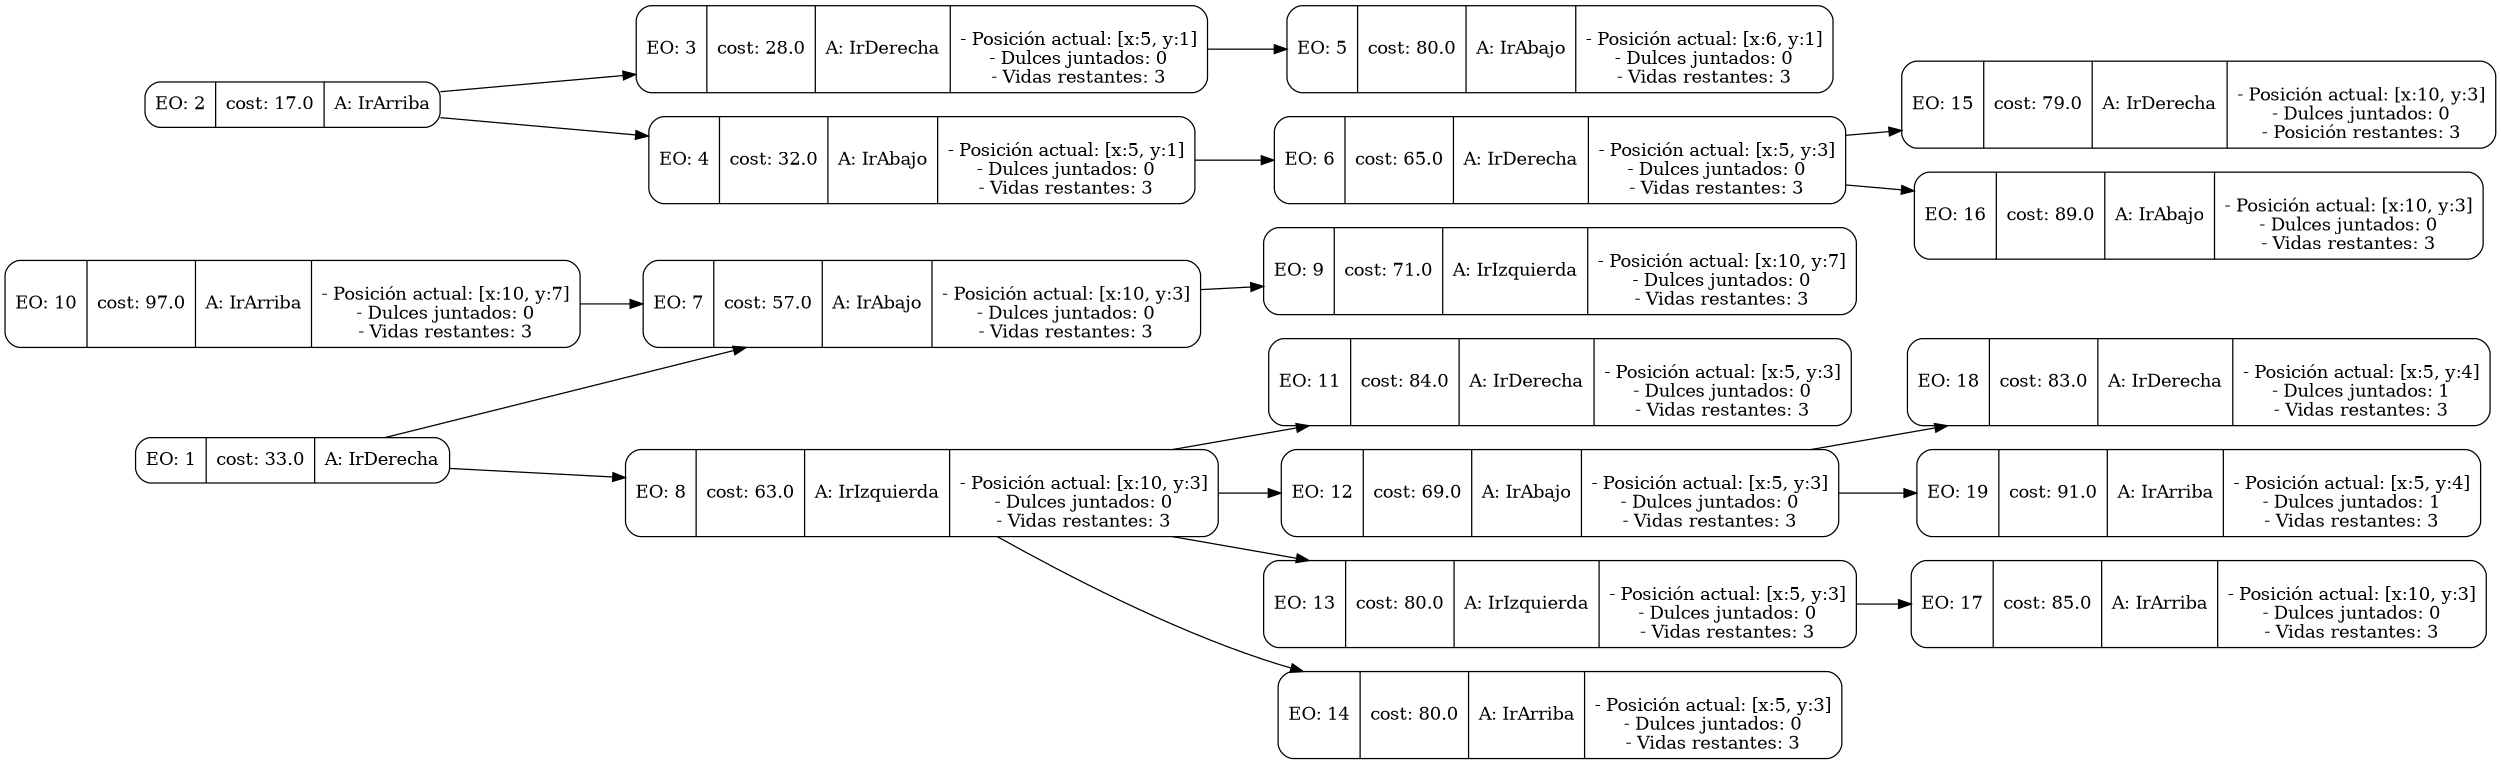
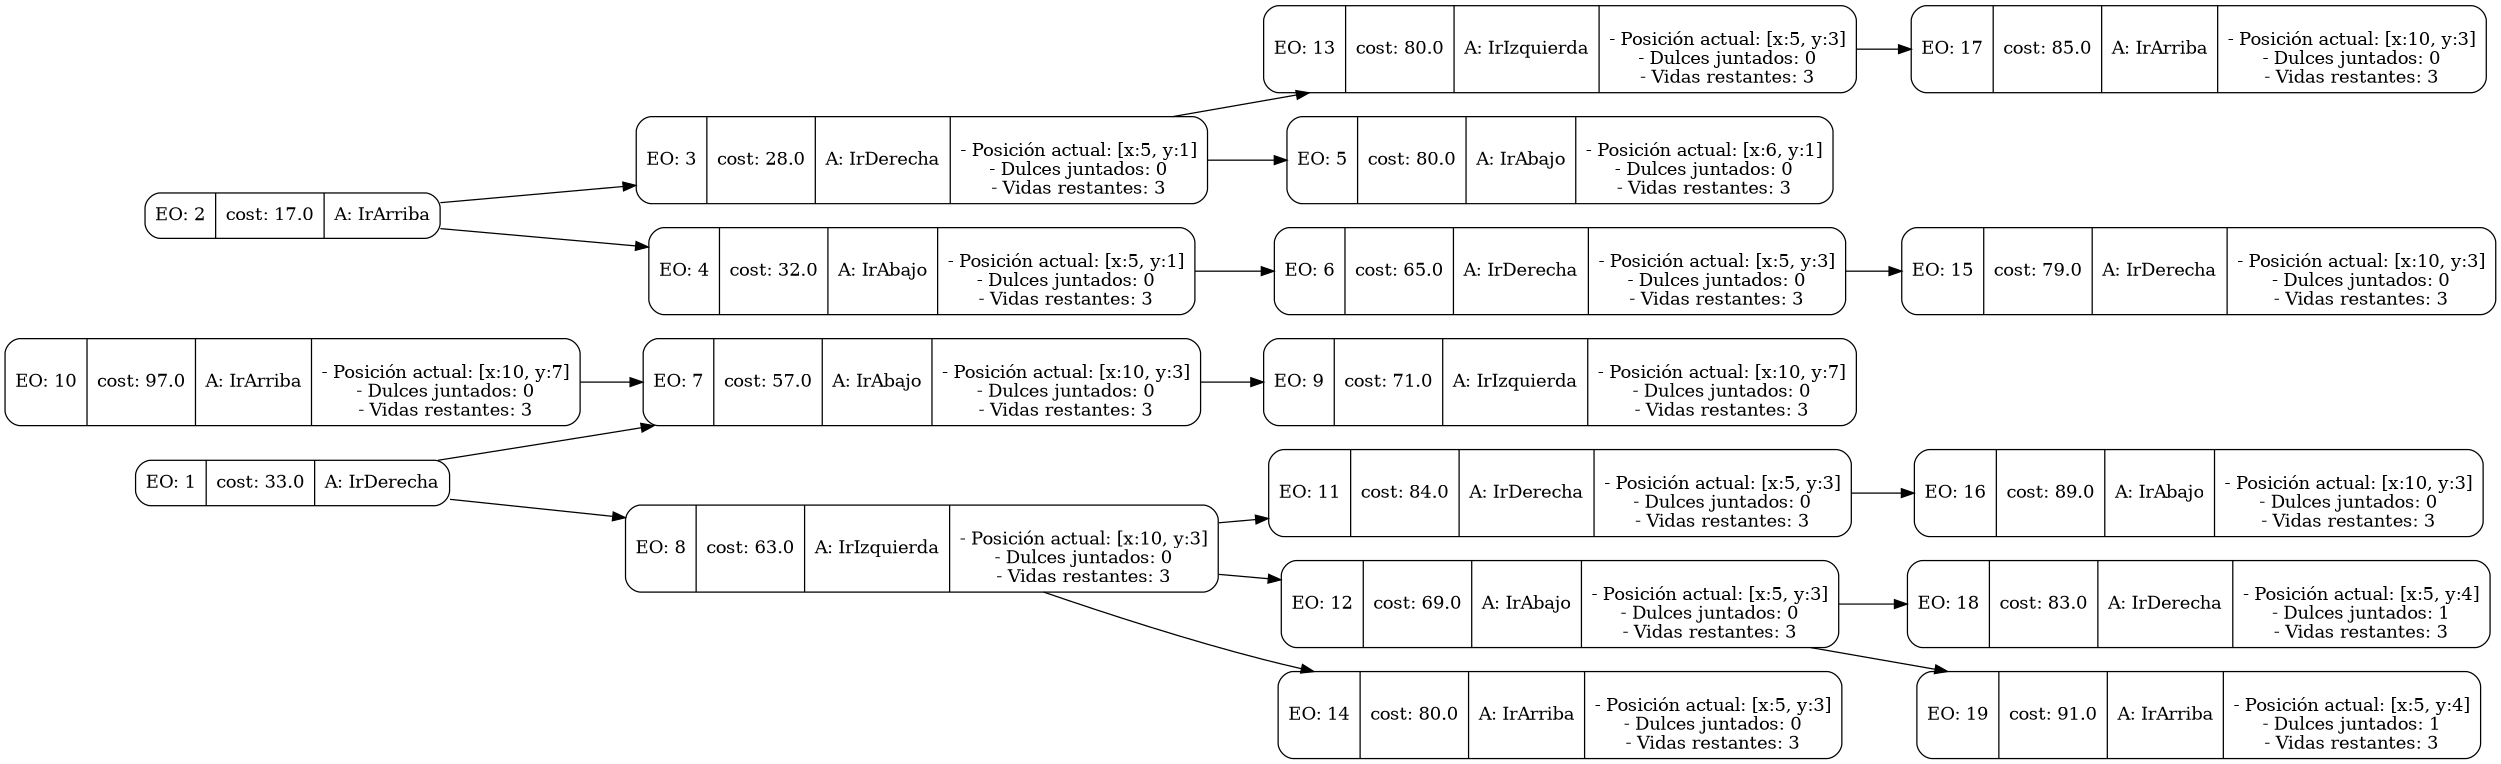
(2361, 133) -> (2361, 300)
(1874, 187) -> (1876, 493)
(1234, 547) -> (1234, 106)
